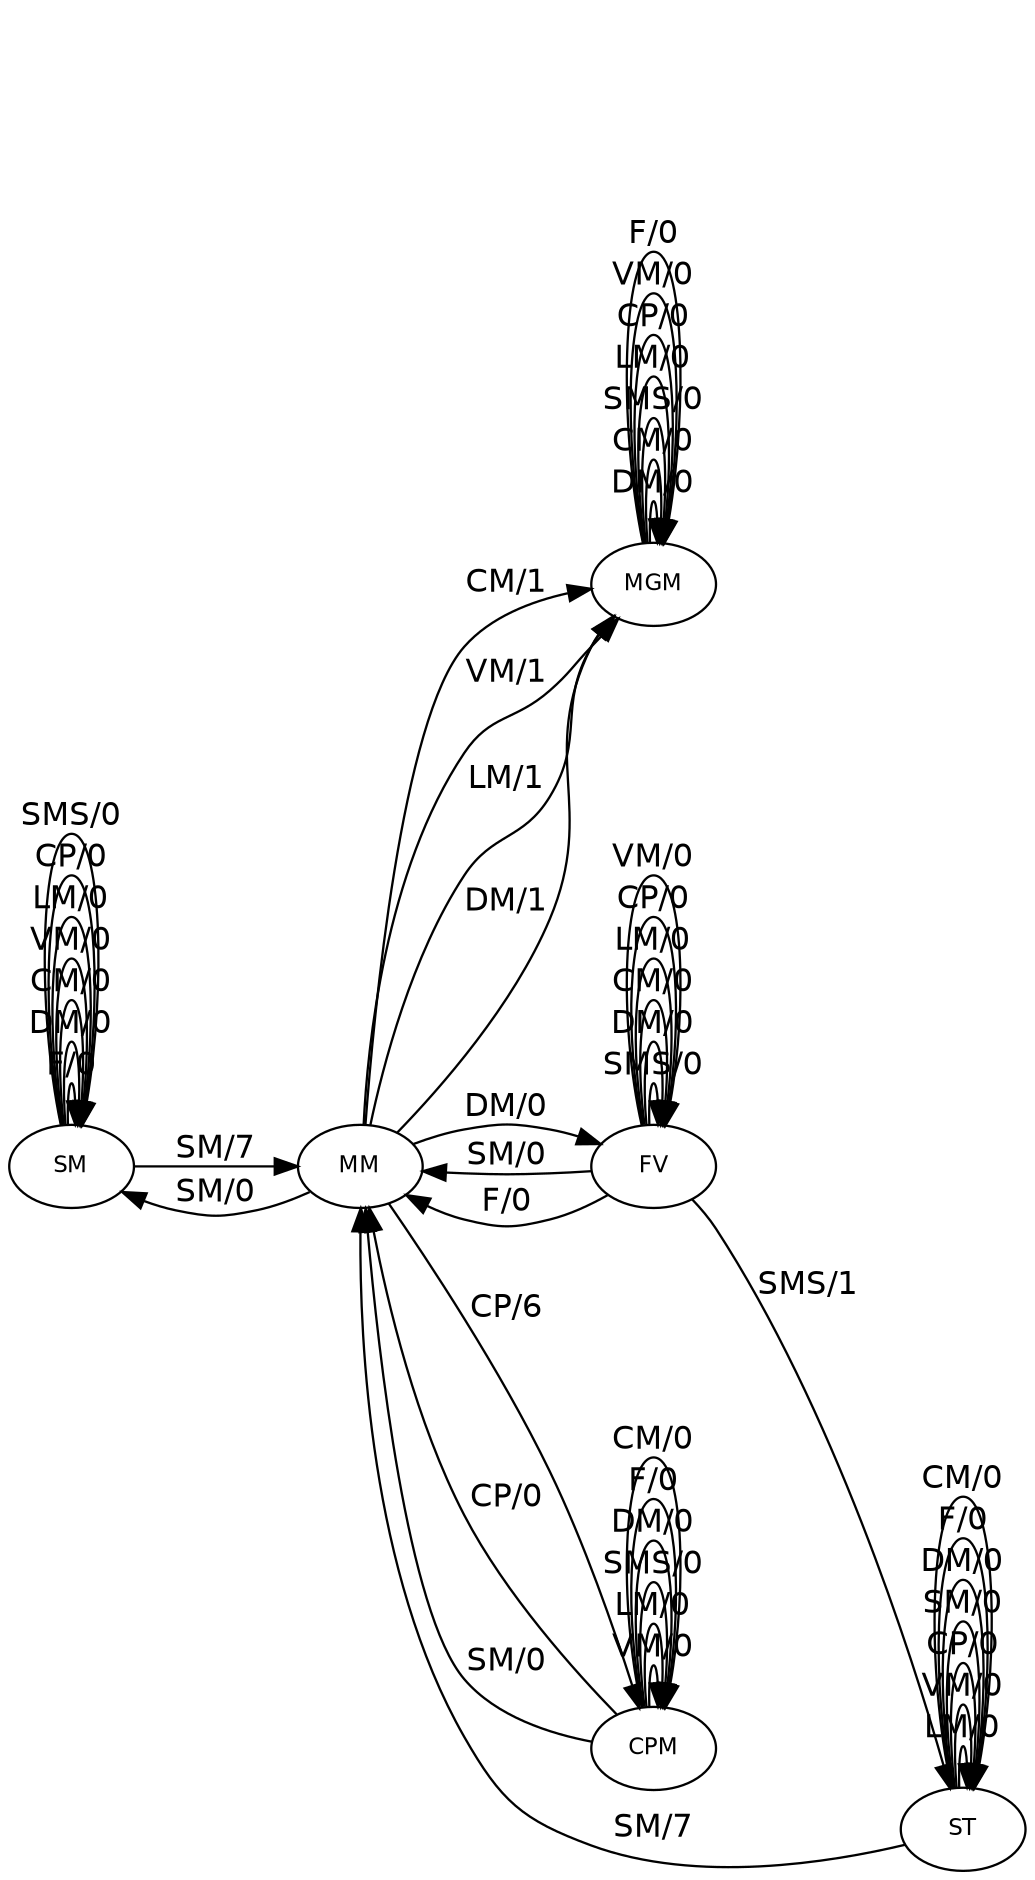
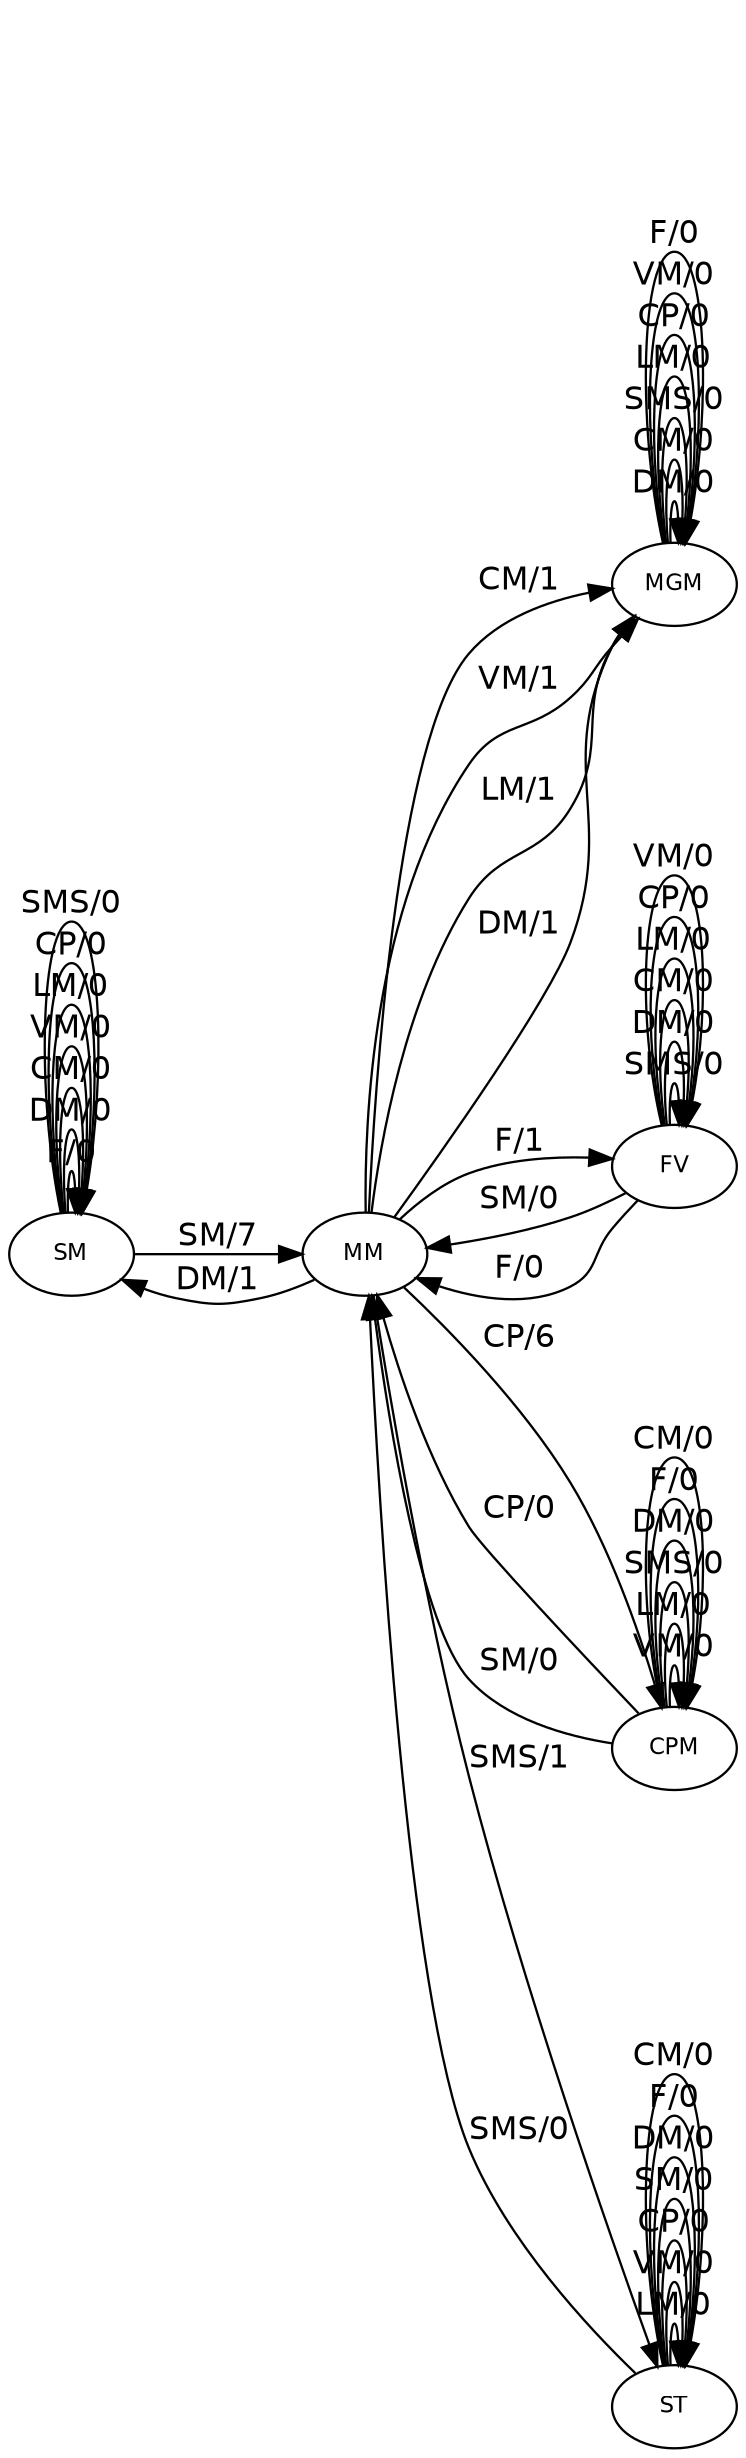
(507, 1108) -> (520, 1142)
(216, 1193) -> (218, 1281)
(841, 1472) -> (483, 1828)
(654, 1828) -> (520, 2131)
